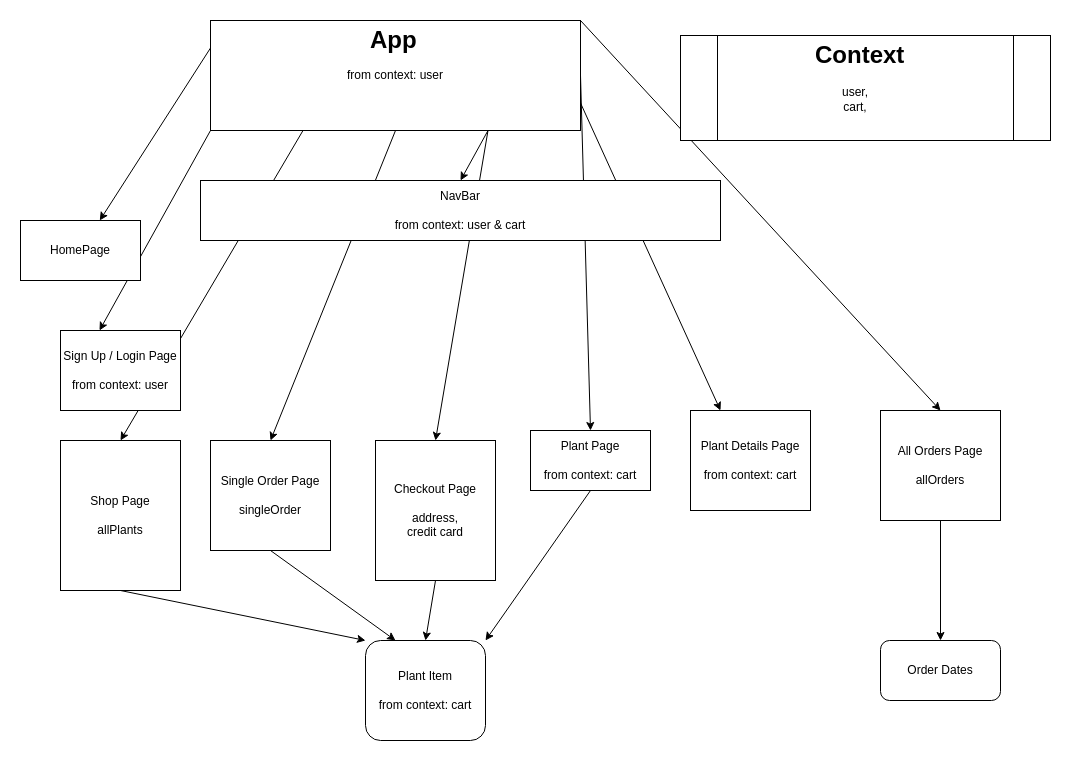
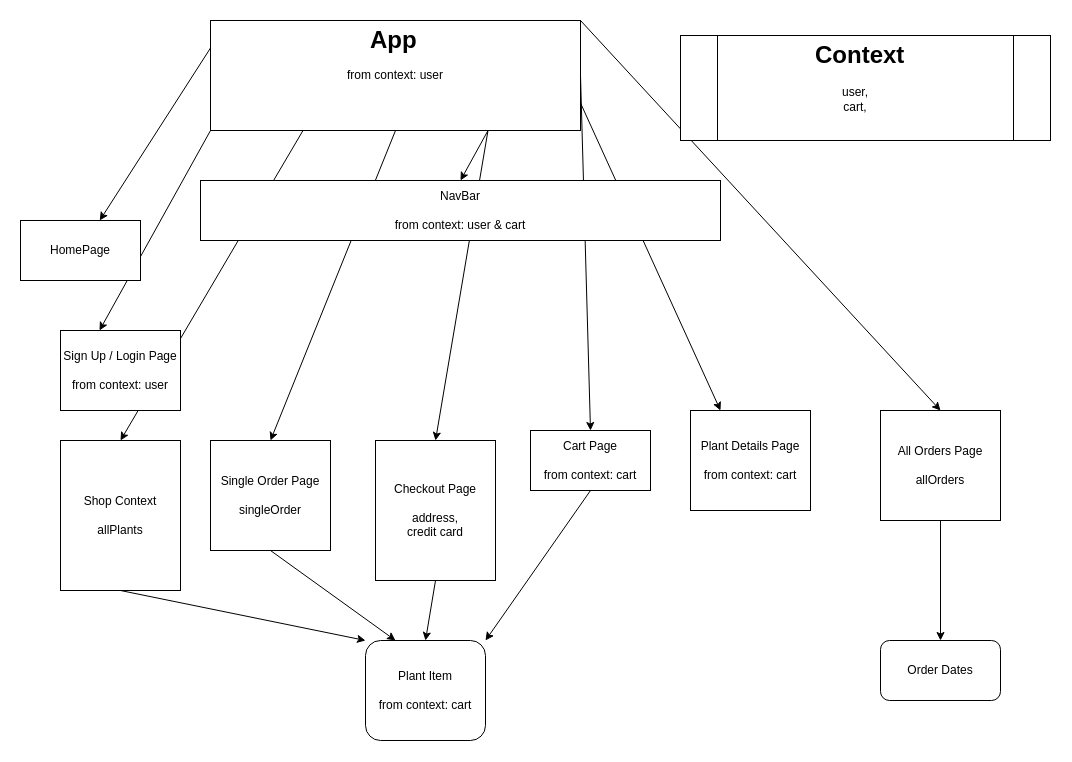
(591, 461) -> (591, 461)
(121, 516) -> (121, 516)
